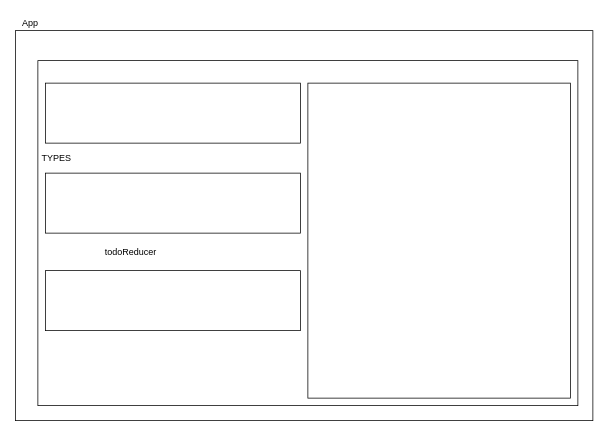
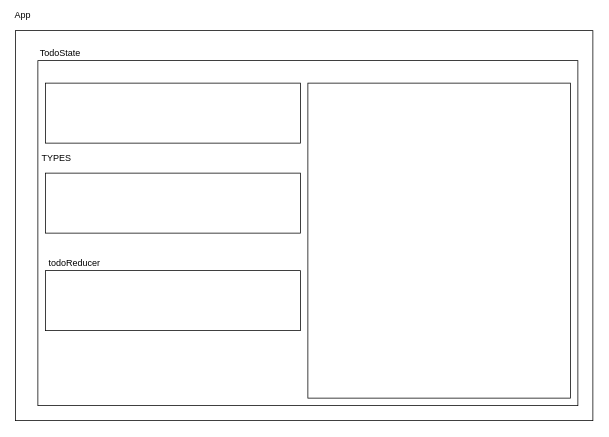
(30, 23) -> (23, 15)
none -> (60, 53)
(131, 252) -> (75, 263)
